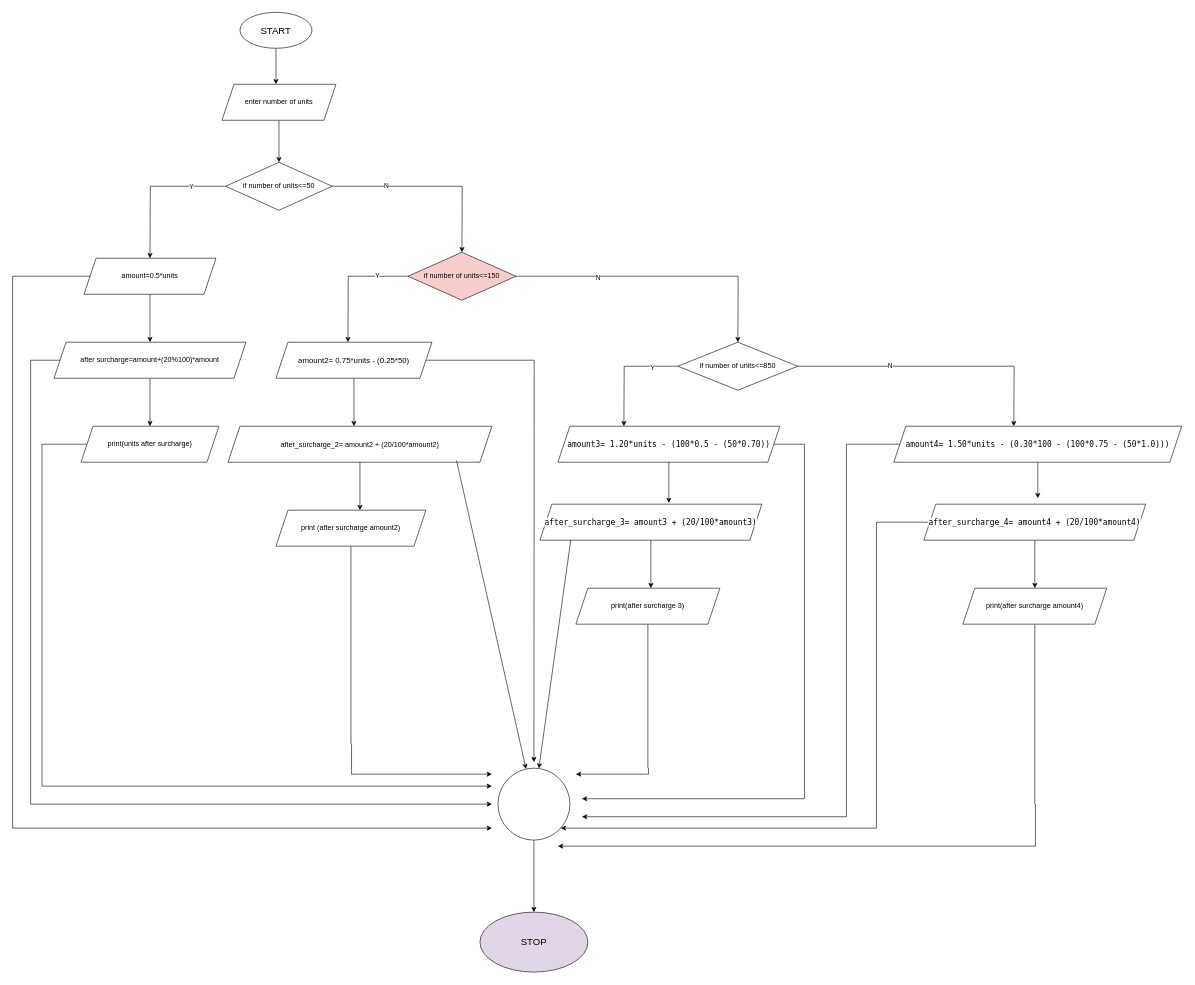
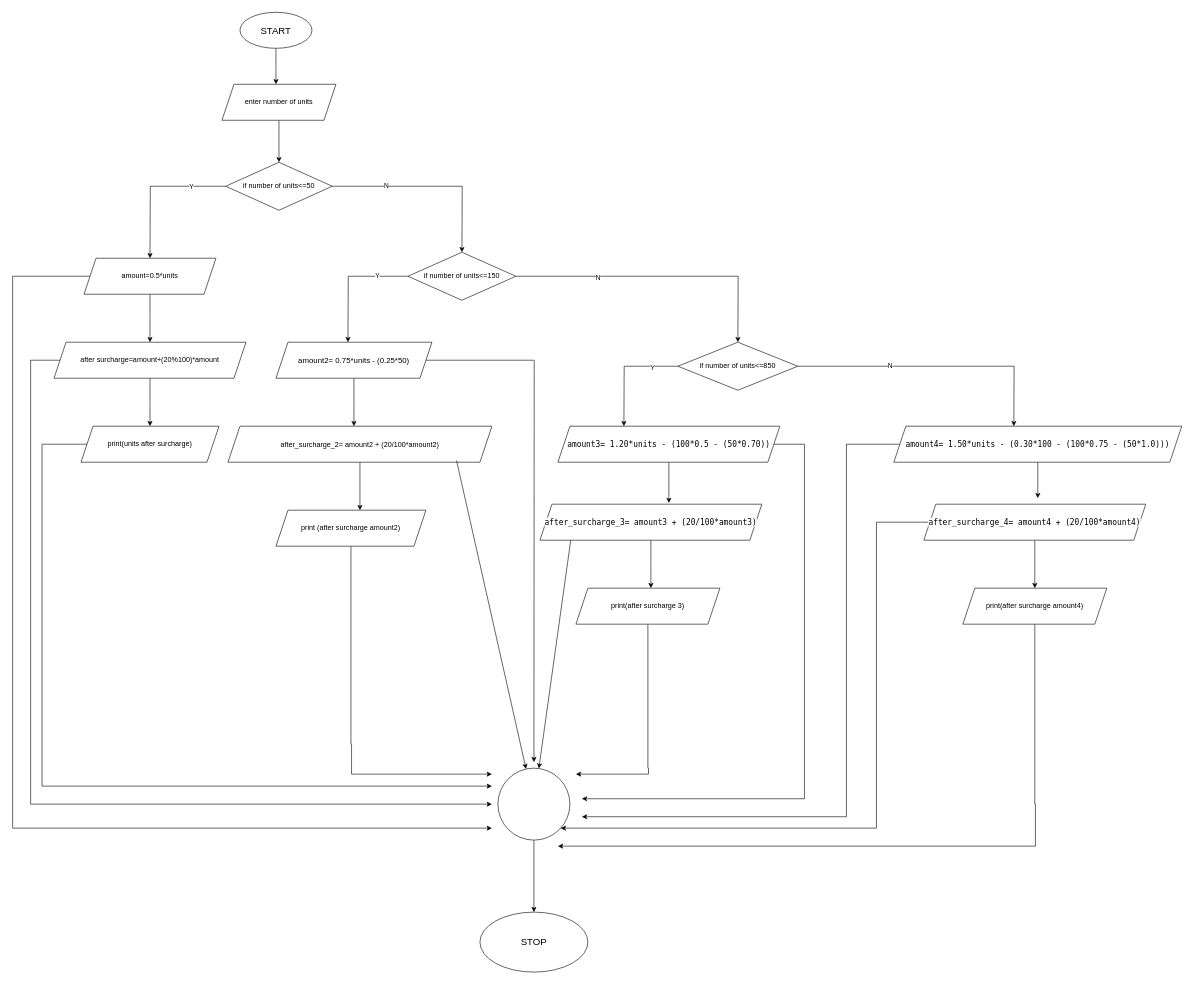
(462, 276) -> (462, 276)
(534, 942) -> (534, 942)
